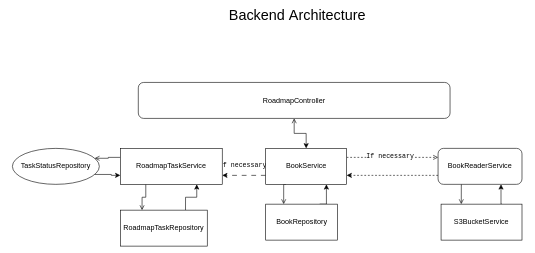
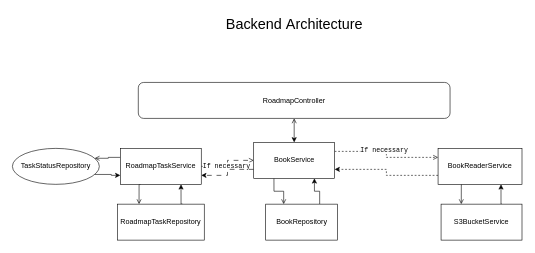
(297, 15) -> (294, 24)
(171, 167) -> (161, 167)
(306, 167) -> (294, 161)
(480, 167) -> (480, 167)
(164, 228) -> (161, 222)
